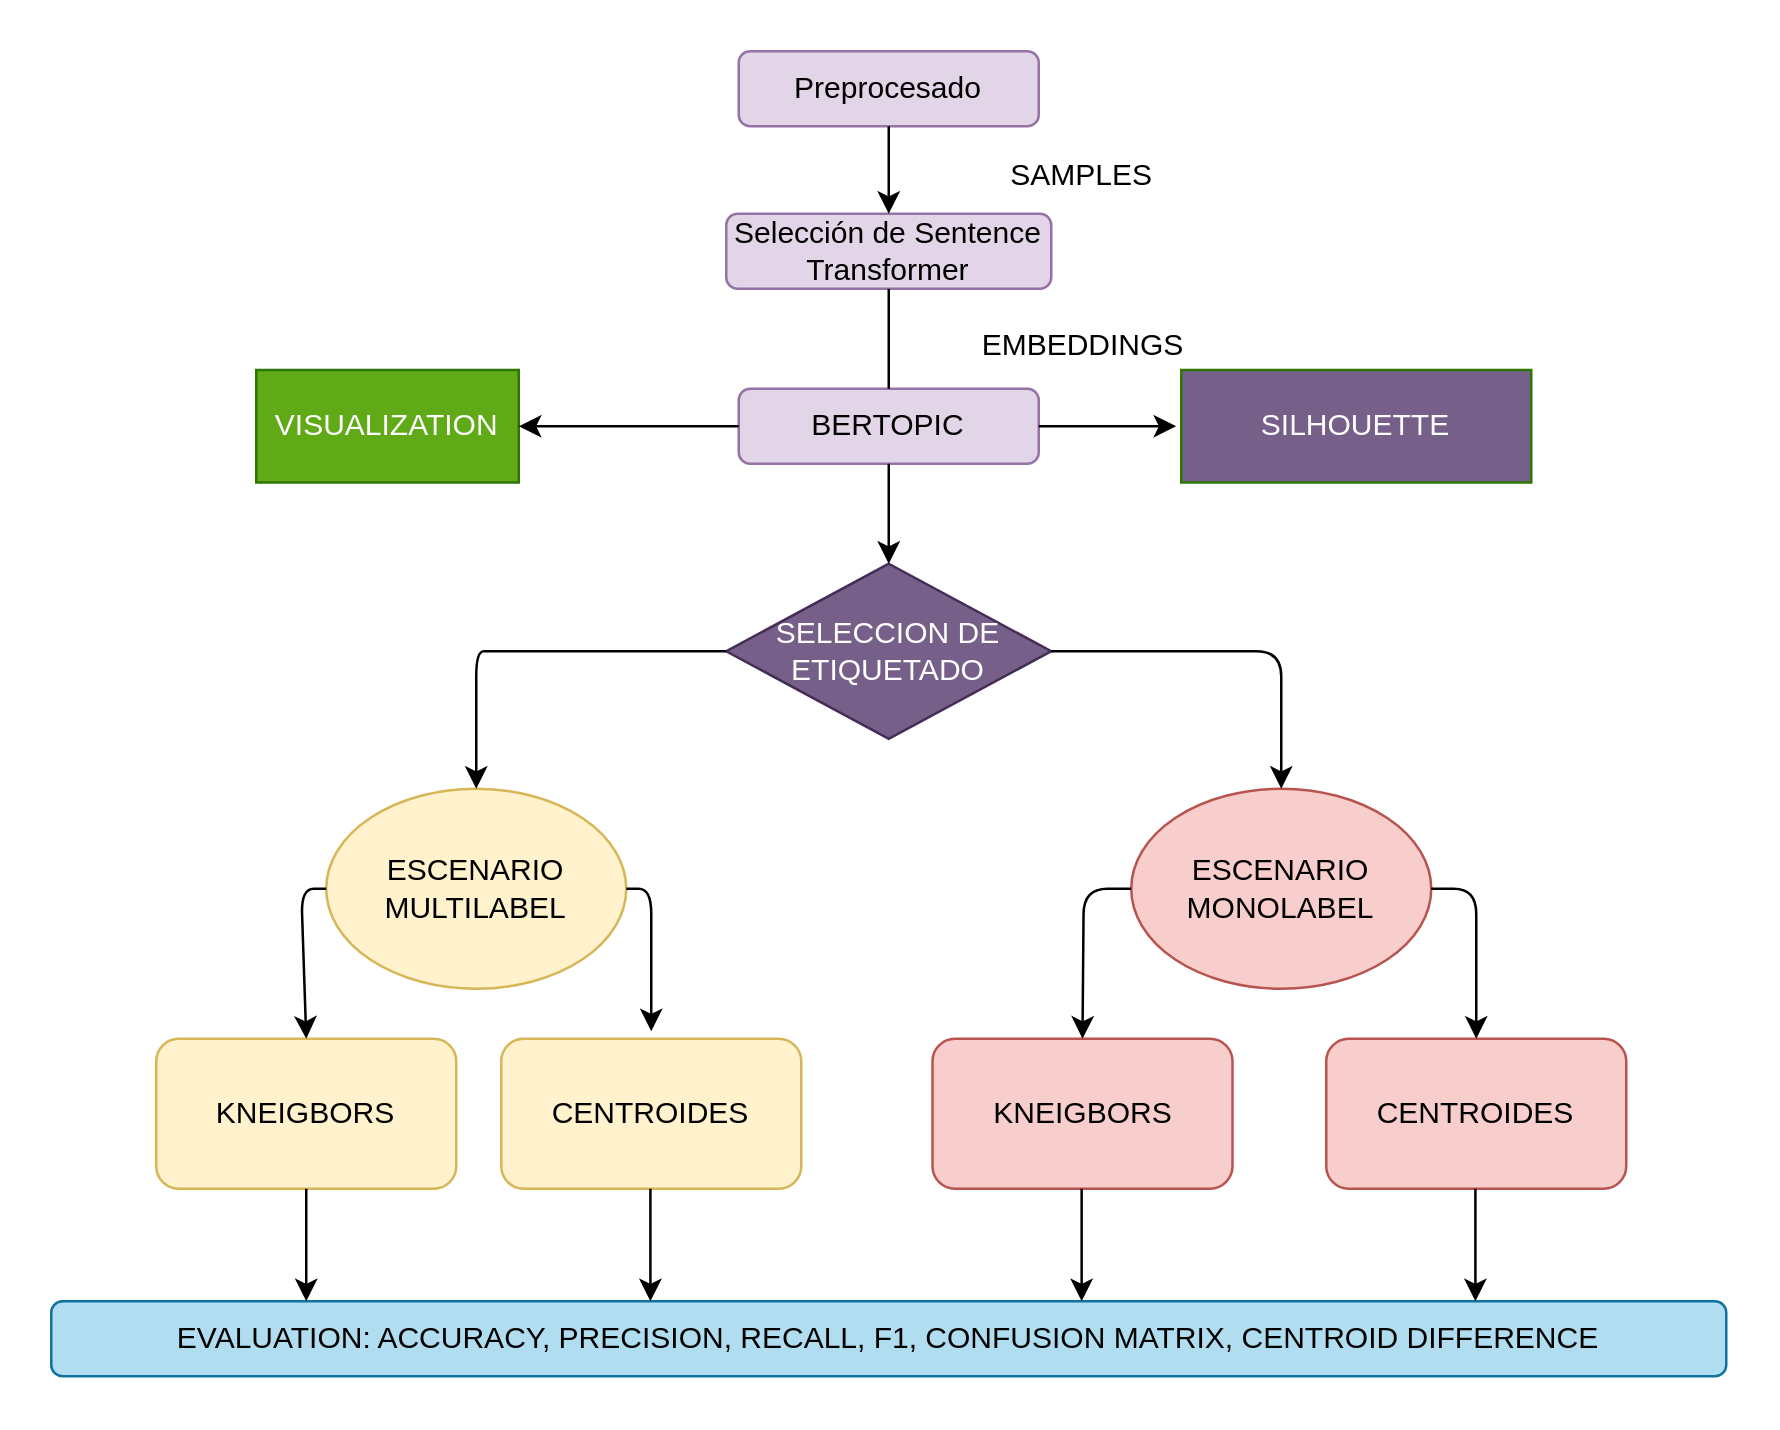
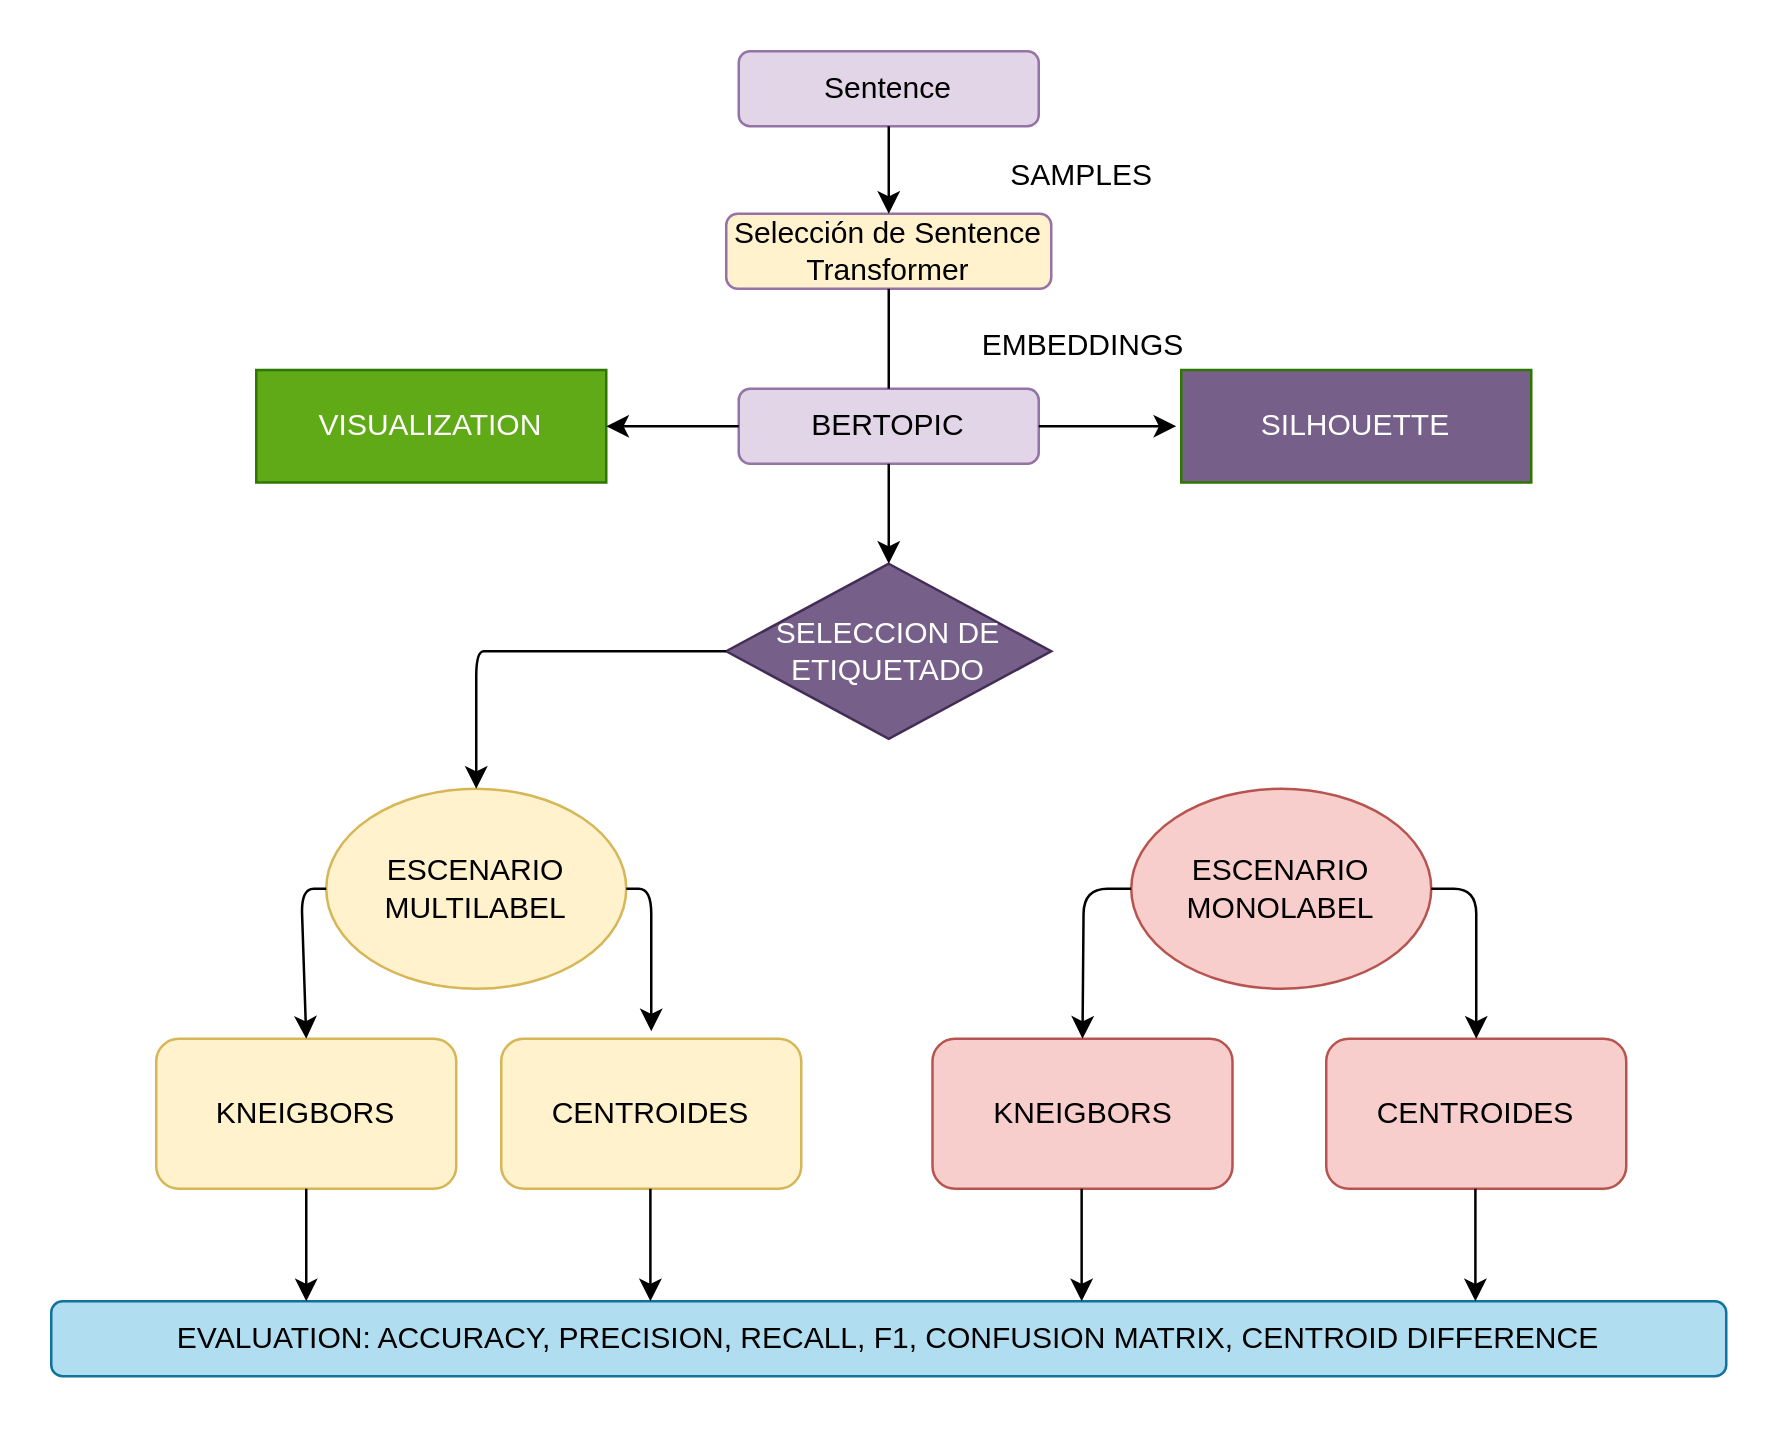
(889, 89) -> (889, 89)
(889, 251) -> (889, 251)
(388, 426) -> (431, 426)
(1218, 651) -> none
